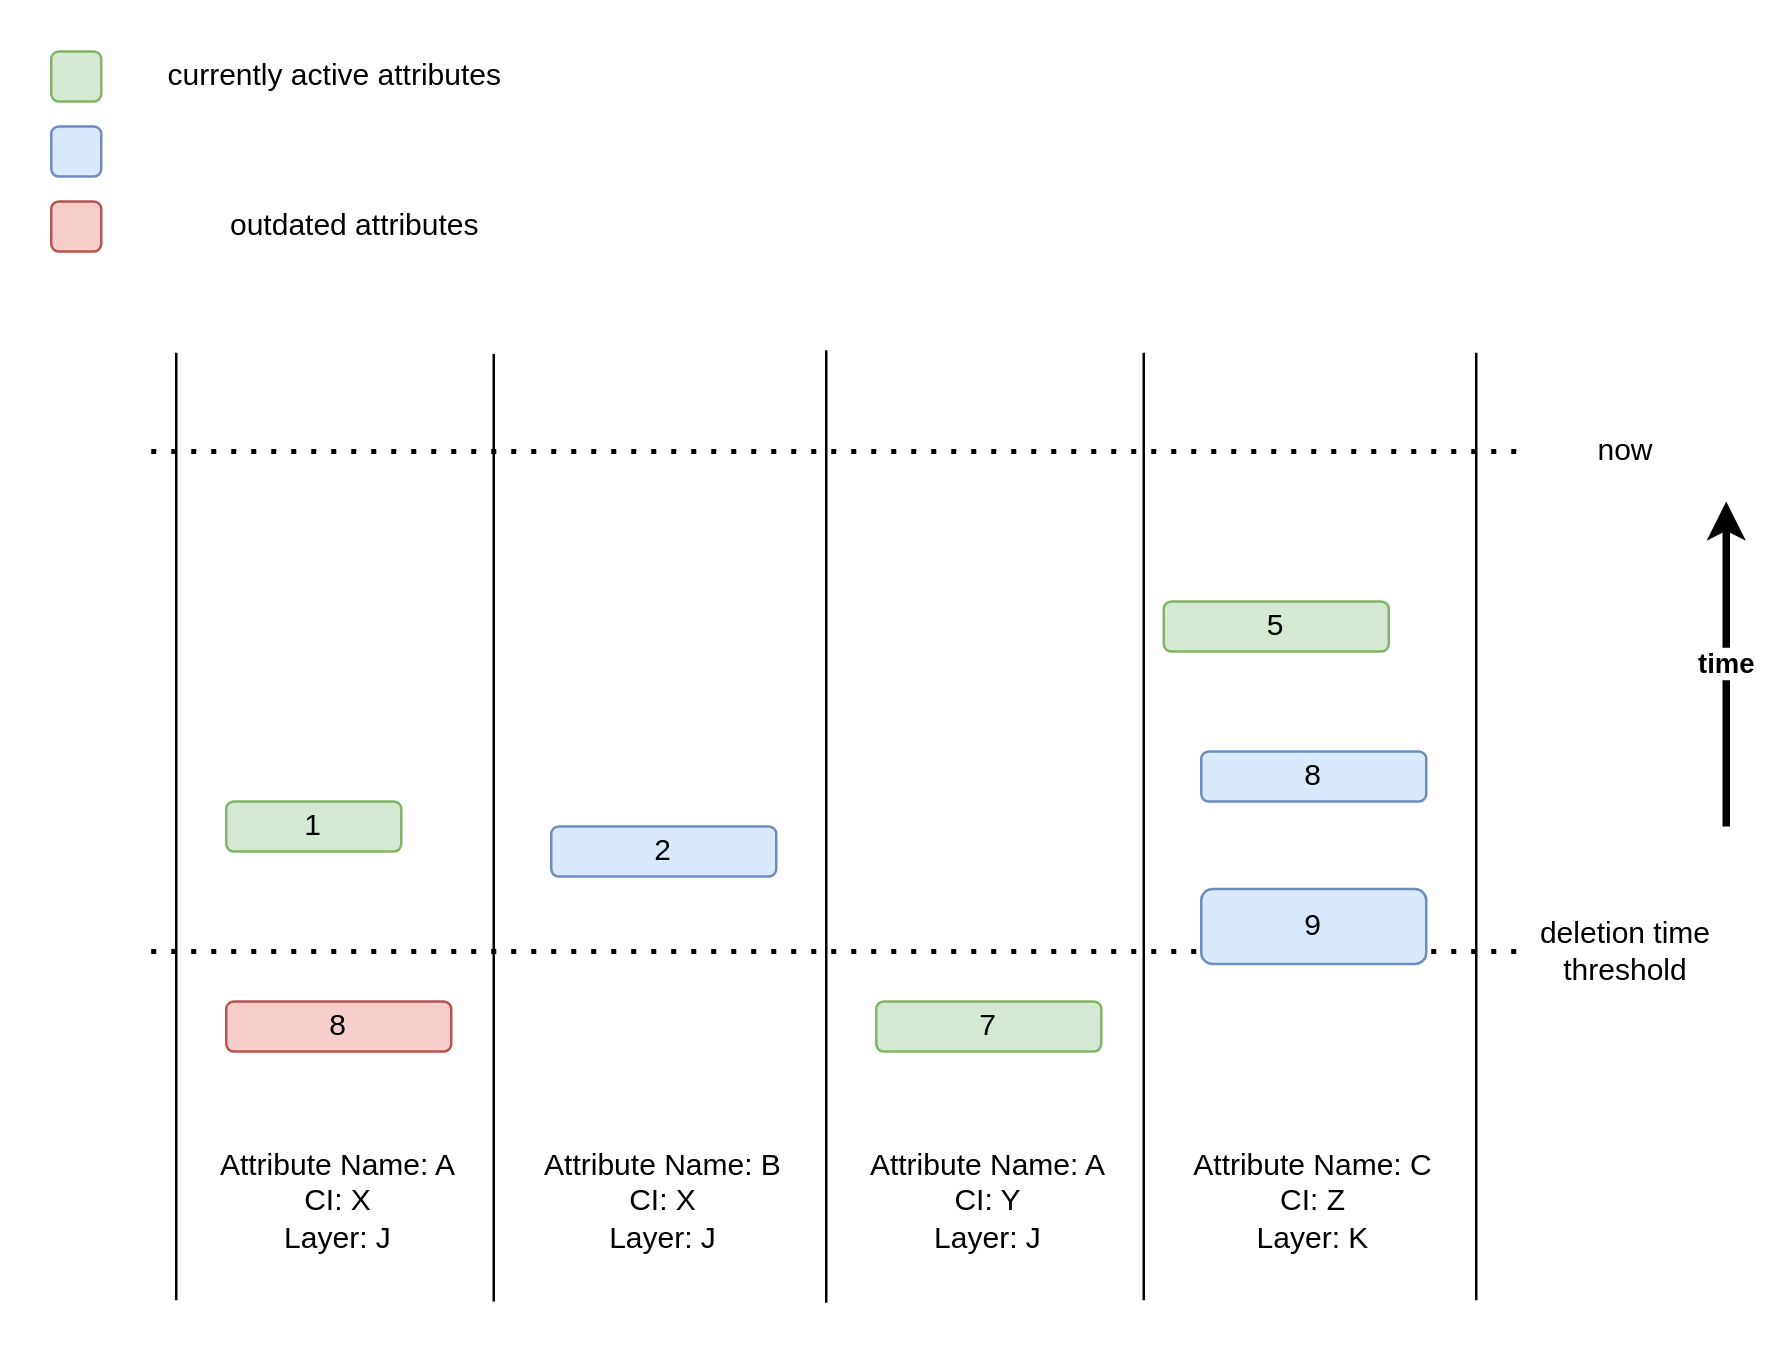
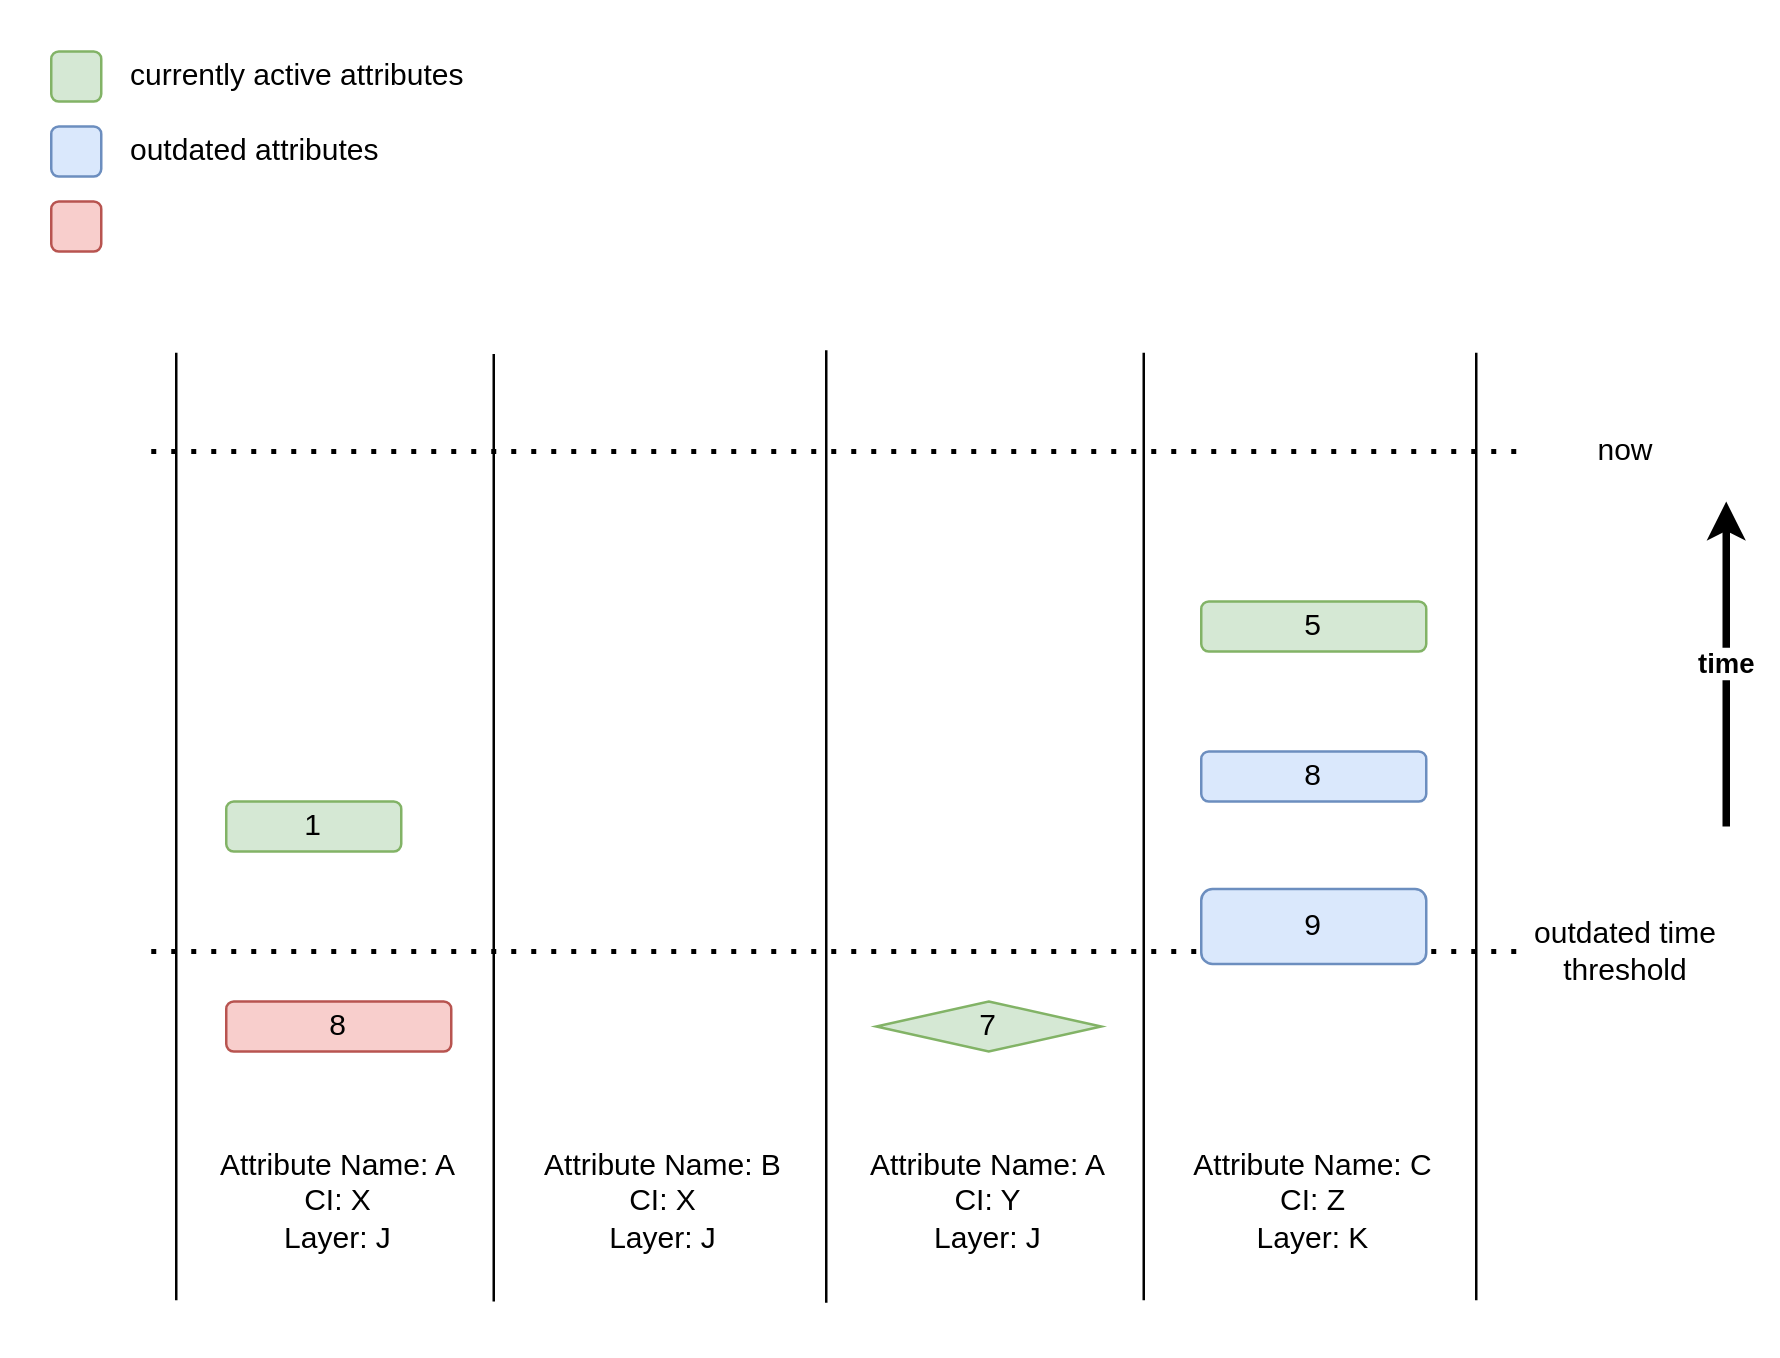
(351, 76) -> (314, 76)
(414, 226) -> (314, 151)
(1276, 626) -> (1314, 626)
(664, 851) -> none
(1626, 951) -> (1626, 951)
(989, 1026) -> (989, 1026)
